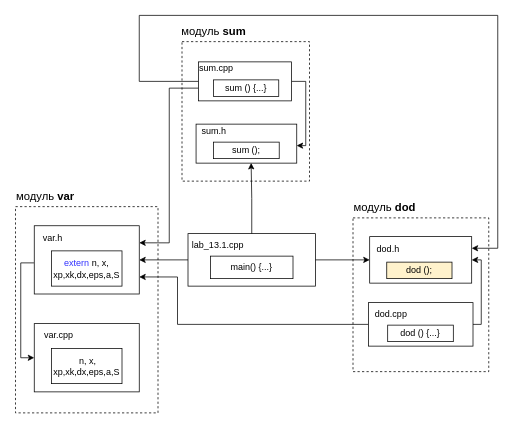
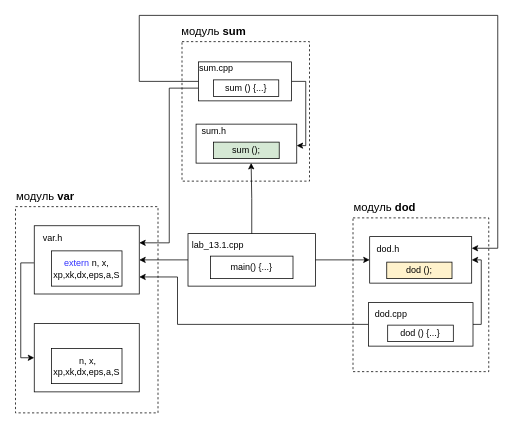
(246, 150) -> (246, 150)
(59, 335) -> none
